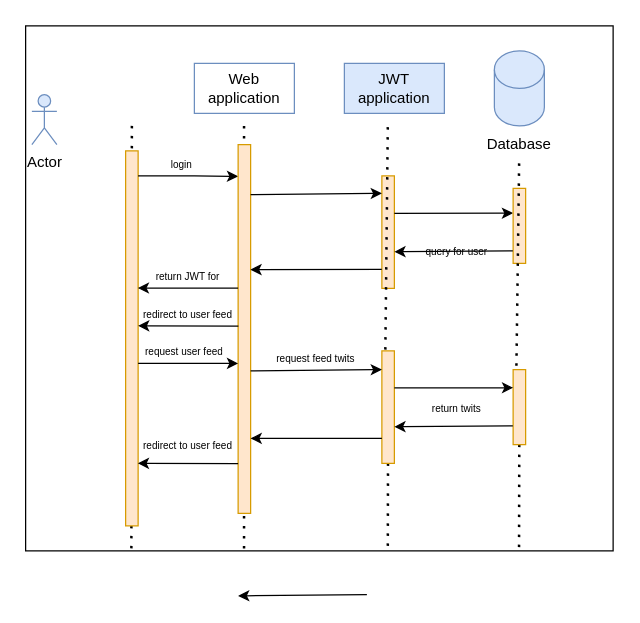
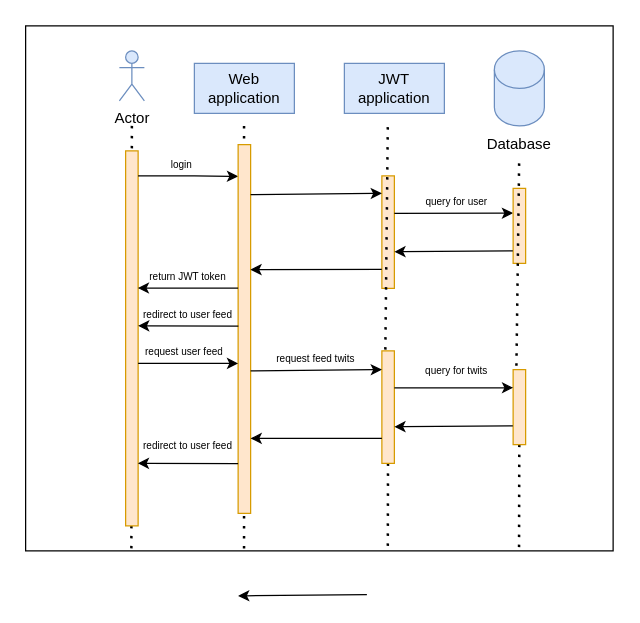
(244, 88) -> (244, 88)
(44, 119) -> (132, 76)
(457, 251) -> (457, 201)
(188, 276) -> (188, 276)
none -> (457, 369)
(457, 407) -> none
